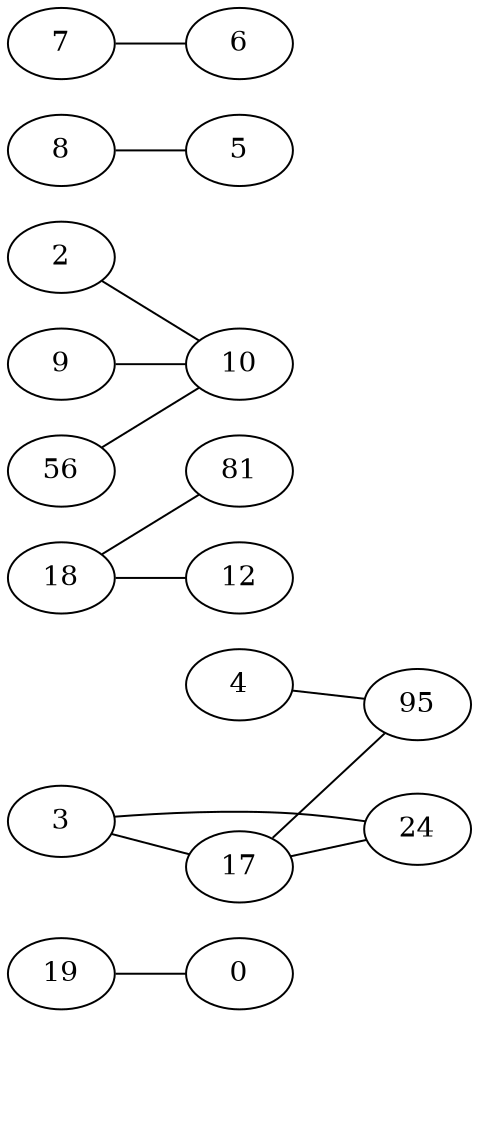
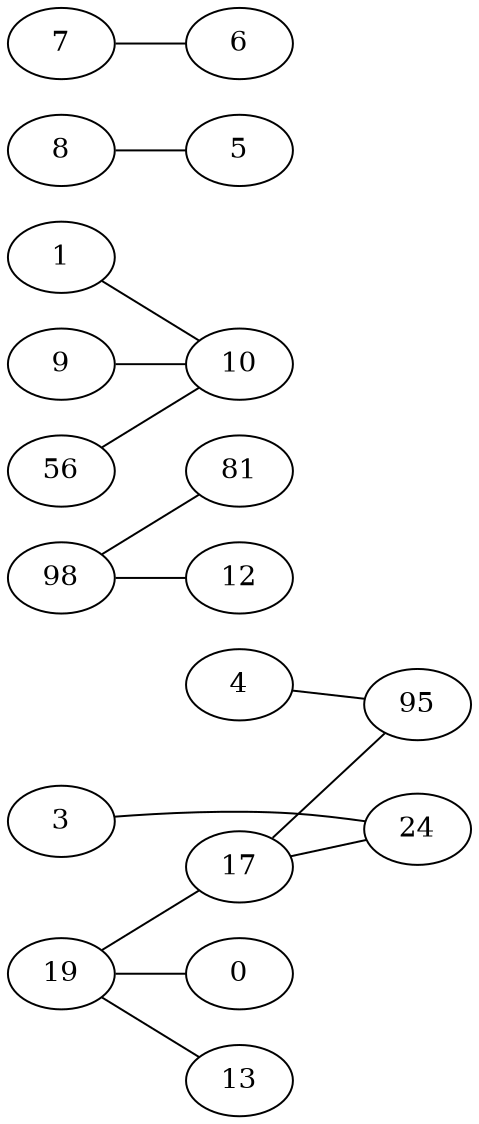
(61, 257) -> (61, 257)
(61, 578) -> (61, 578)
(151, 844) -> (150, 920)
none -> (239, 1081)
